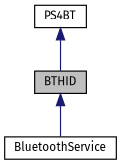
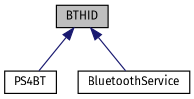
(61, 55) -> (53, 54)
